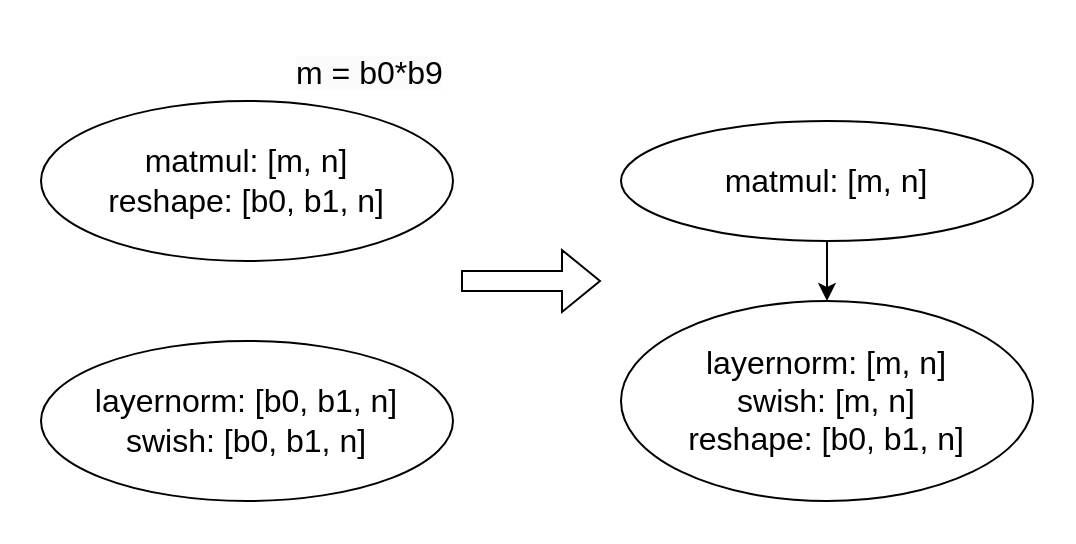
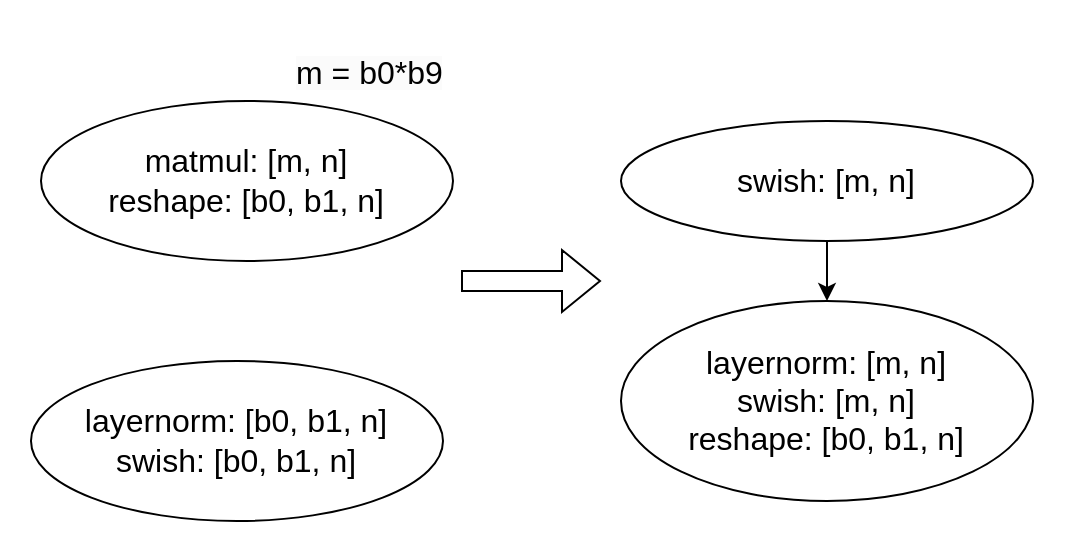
(827, 181) -> (827, 181)
(247, 421) -> (237, 441)
